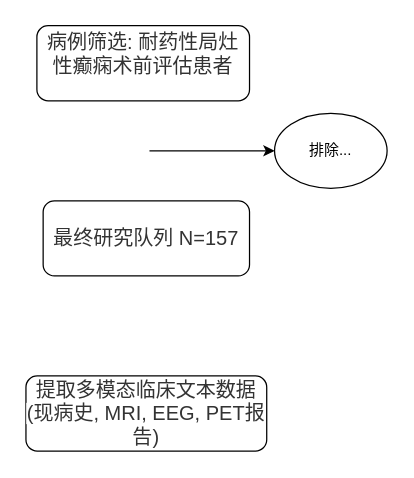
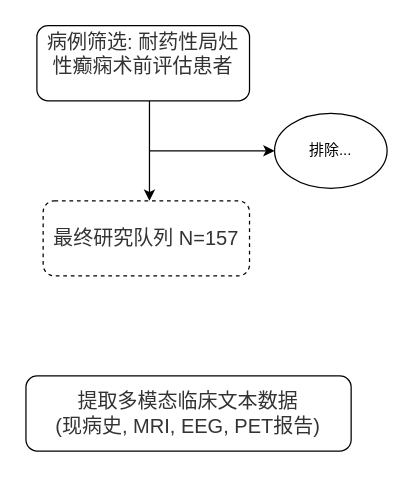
none -> (149, 147)
(146, 238) -> (146, 238)
(146, 413) -> (188, 413)
